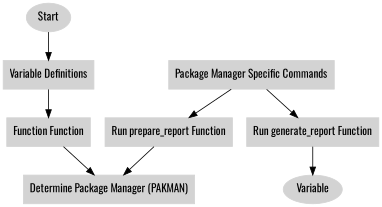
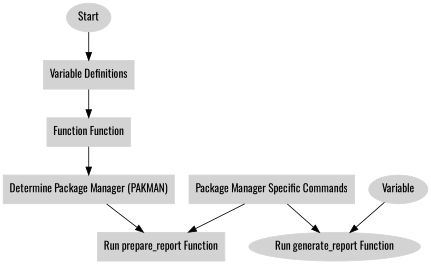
(313, 132) -> (335, 247)
(313, 157) -> (370, 215)
(142, 158) -> (122, 216)
